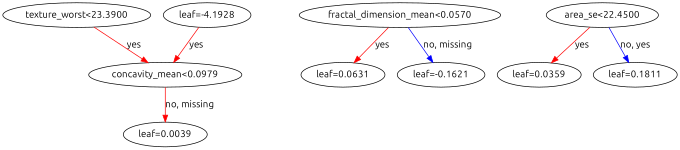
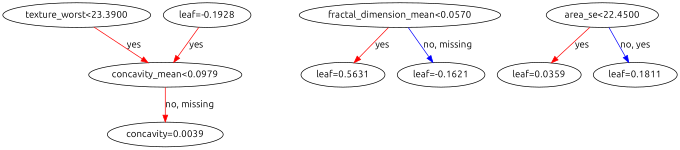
(207, 15) -> (207, 15)
(343, 75) -> (343, 75)
(165, 134) -> (165, 134)
